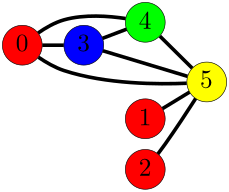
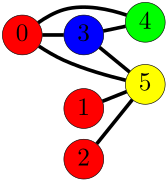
(176, 52) -> none
